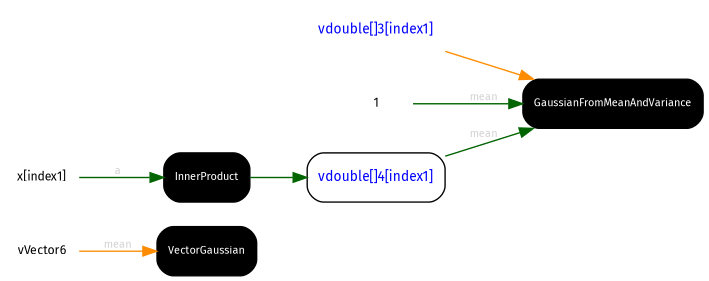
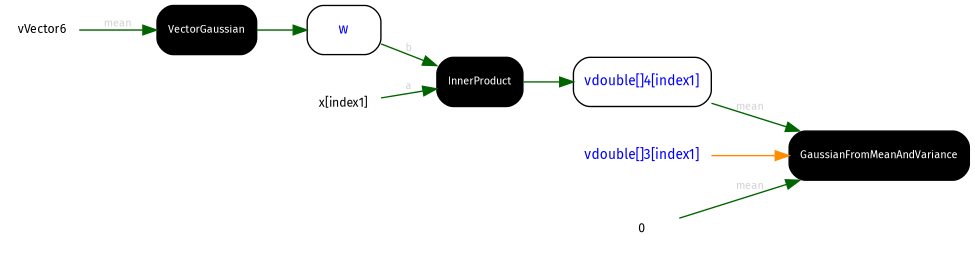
none -> (344, 30)
(376, 104) -> (642, 229)
(111, 251) -> (111, 30)
